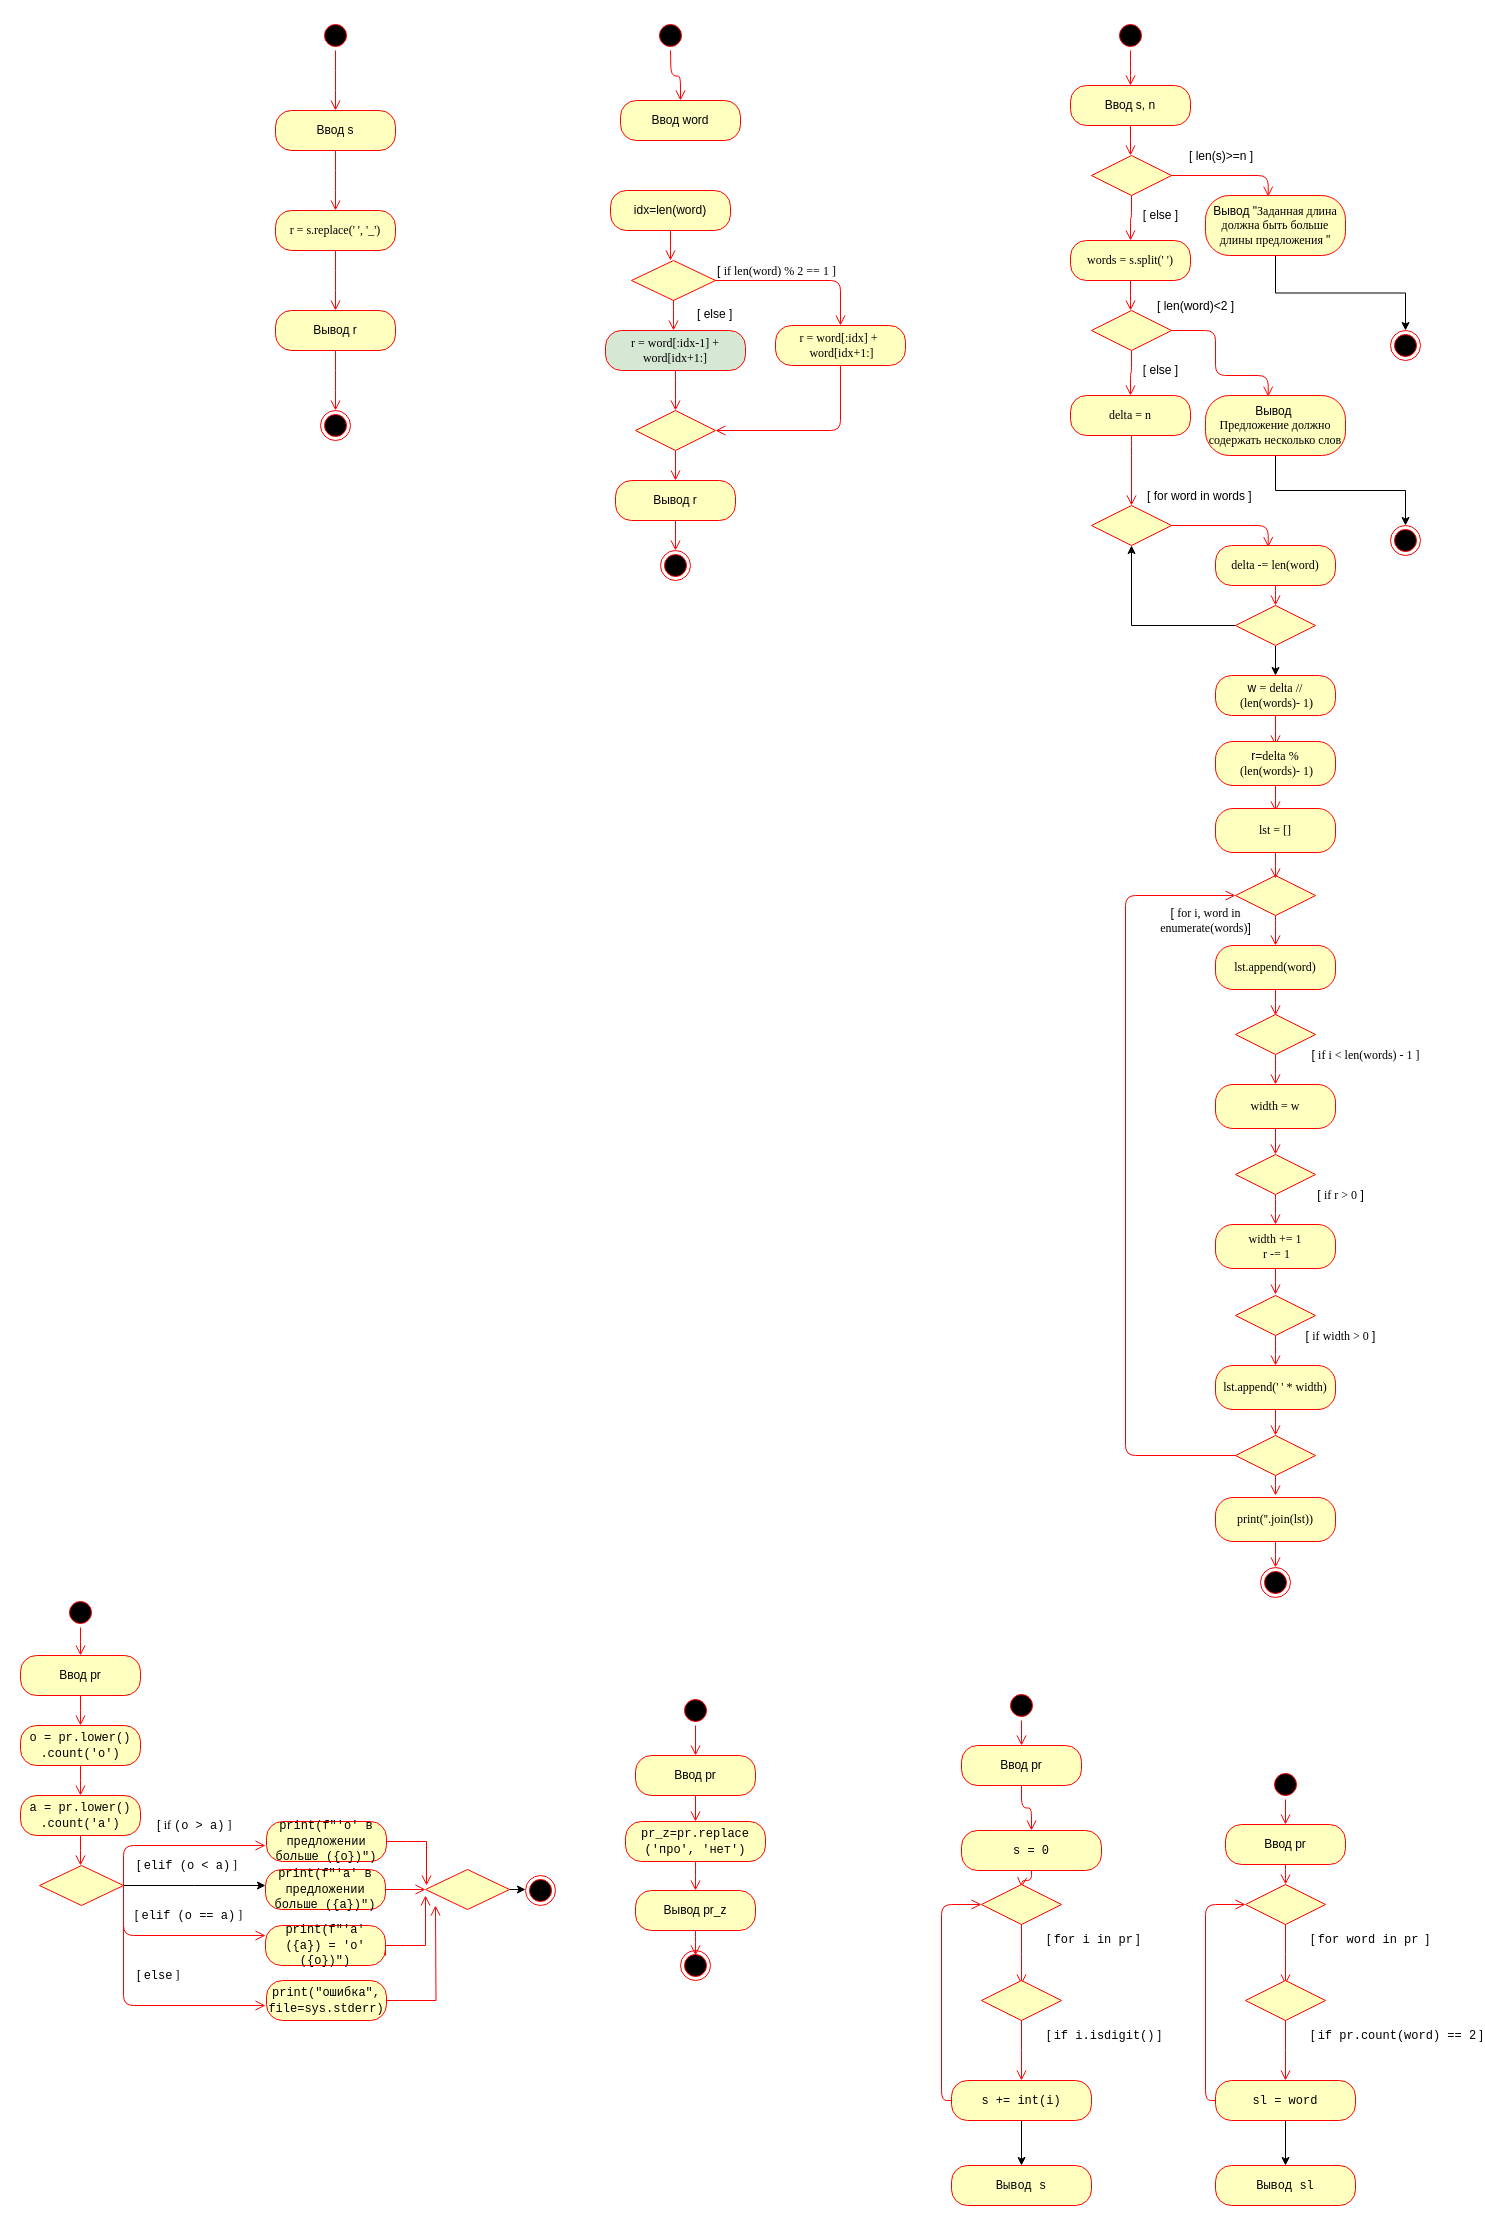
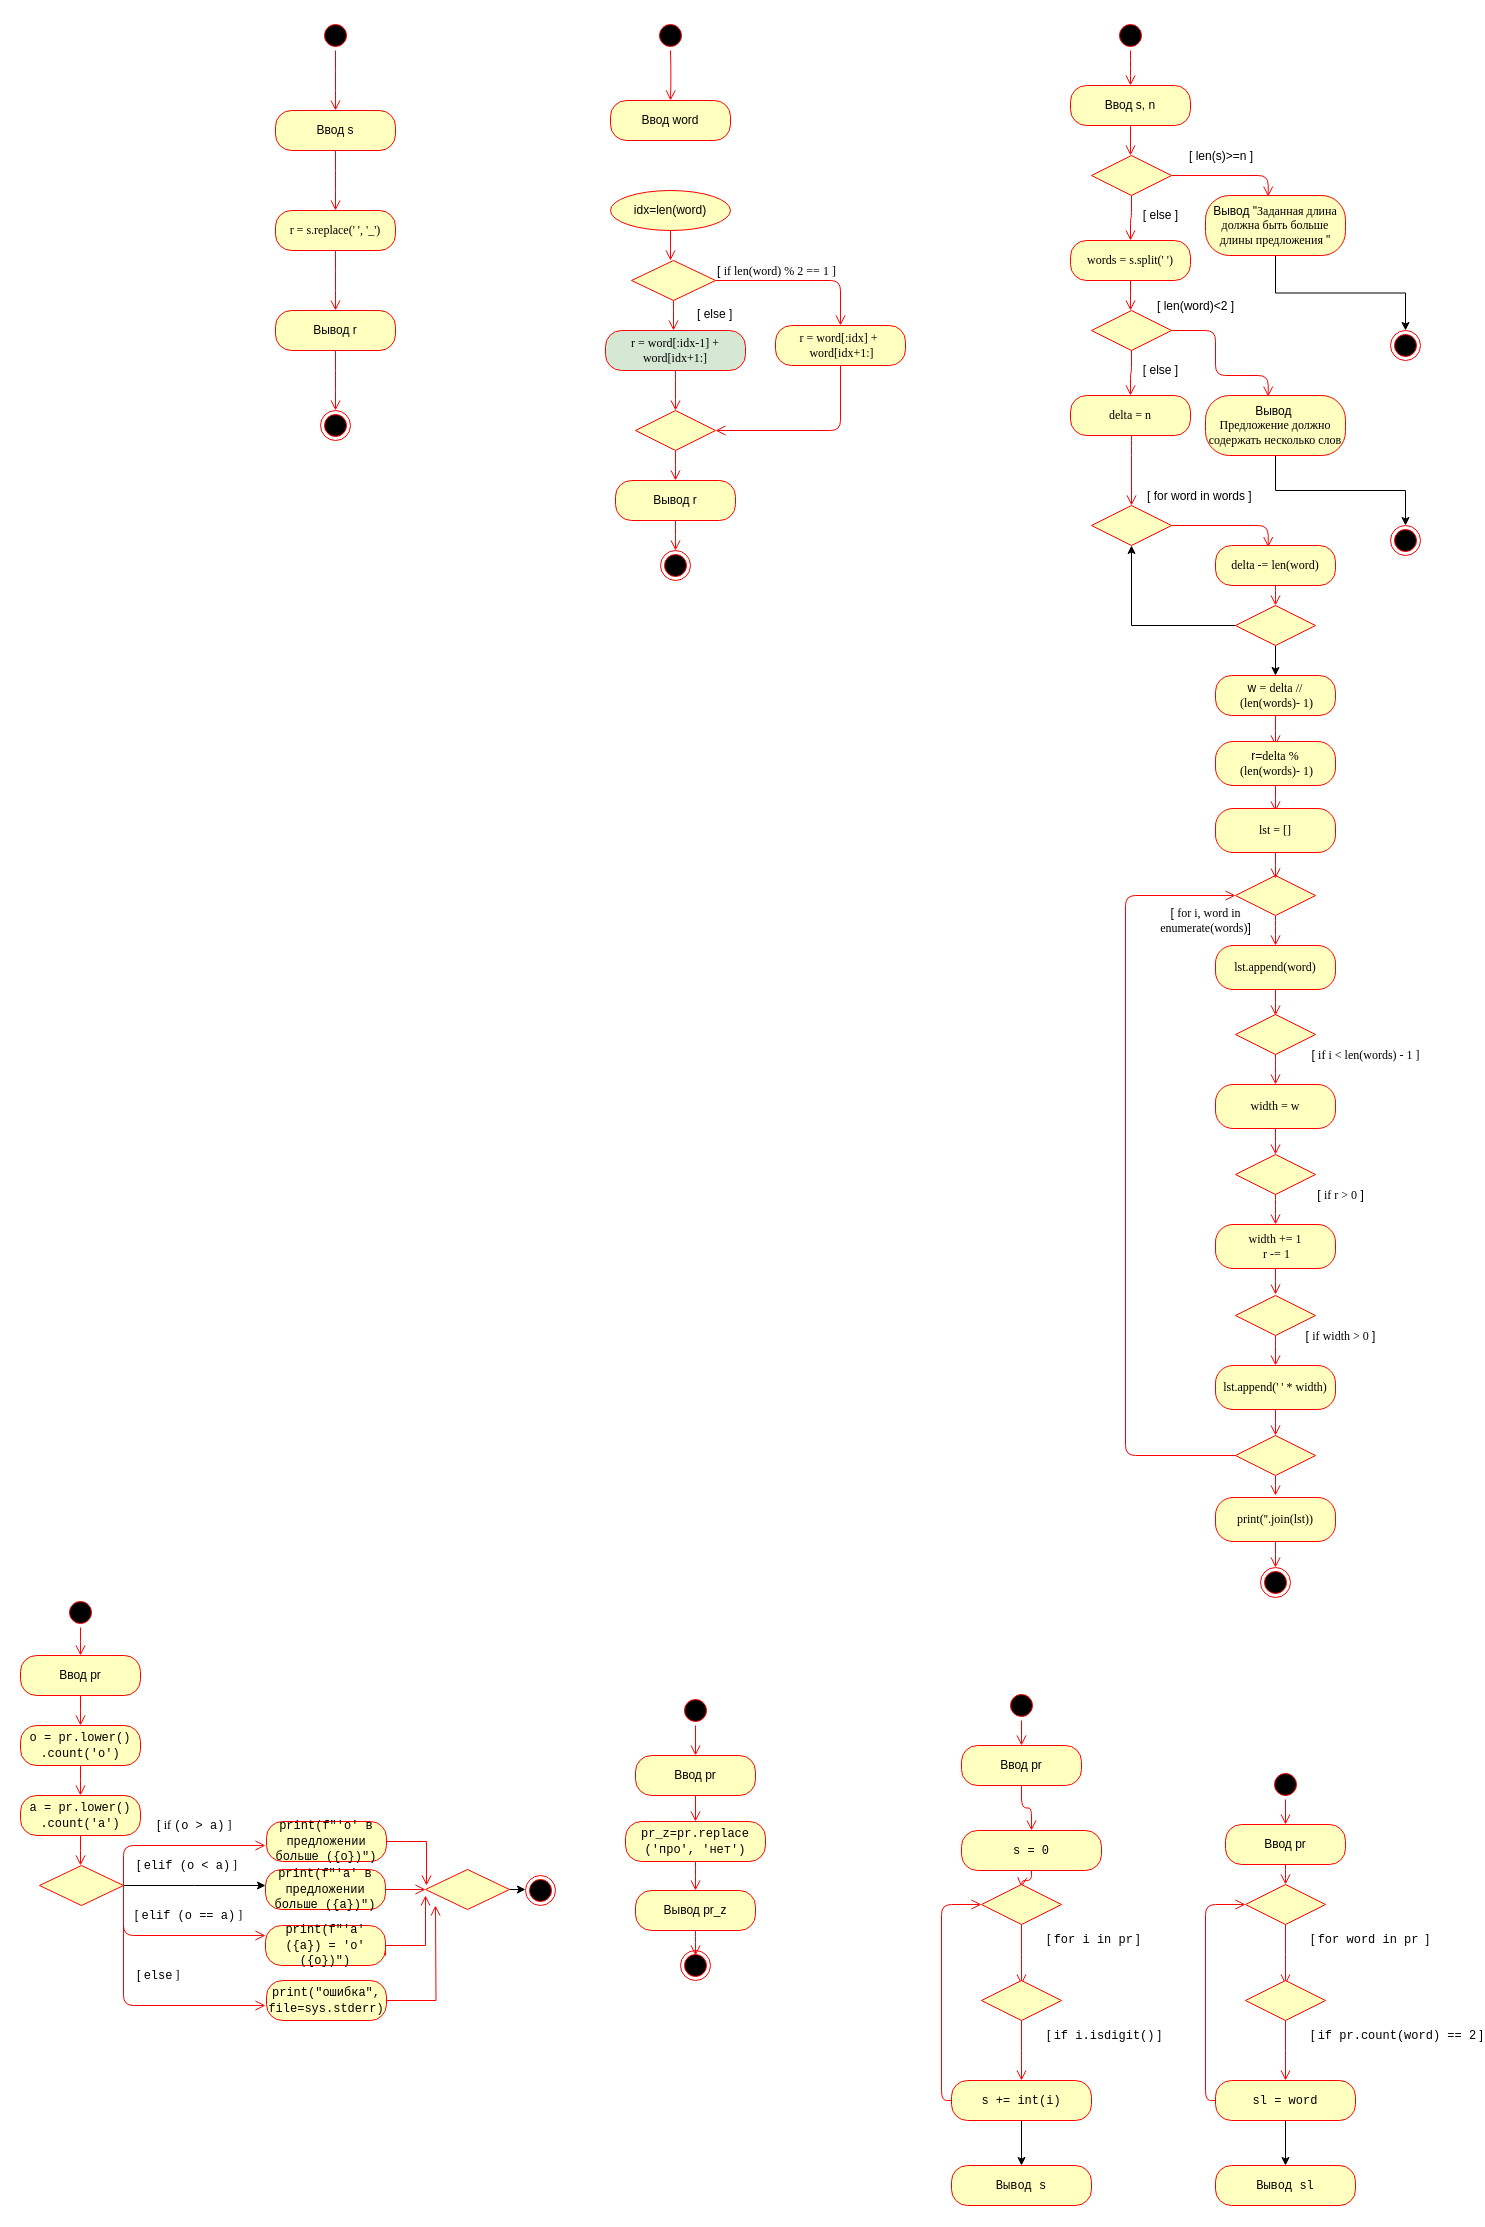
(681, 121) -> (671, 121)
(671, 211) -> (671, 211)
